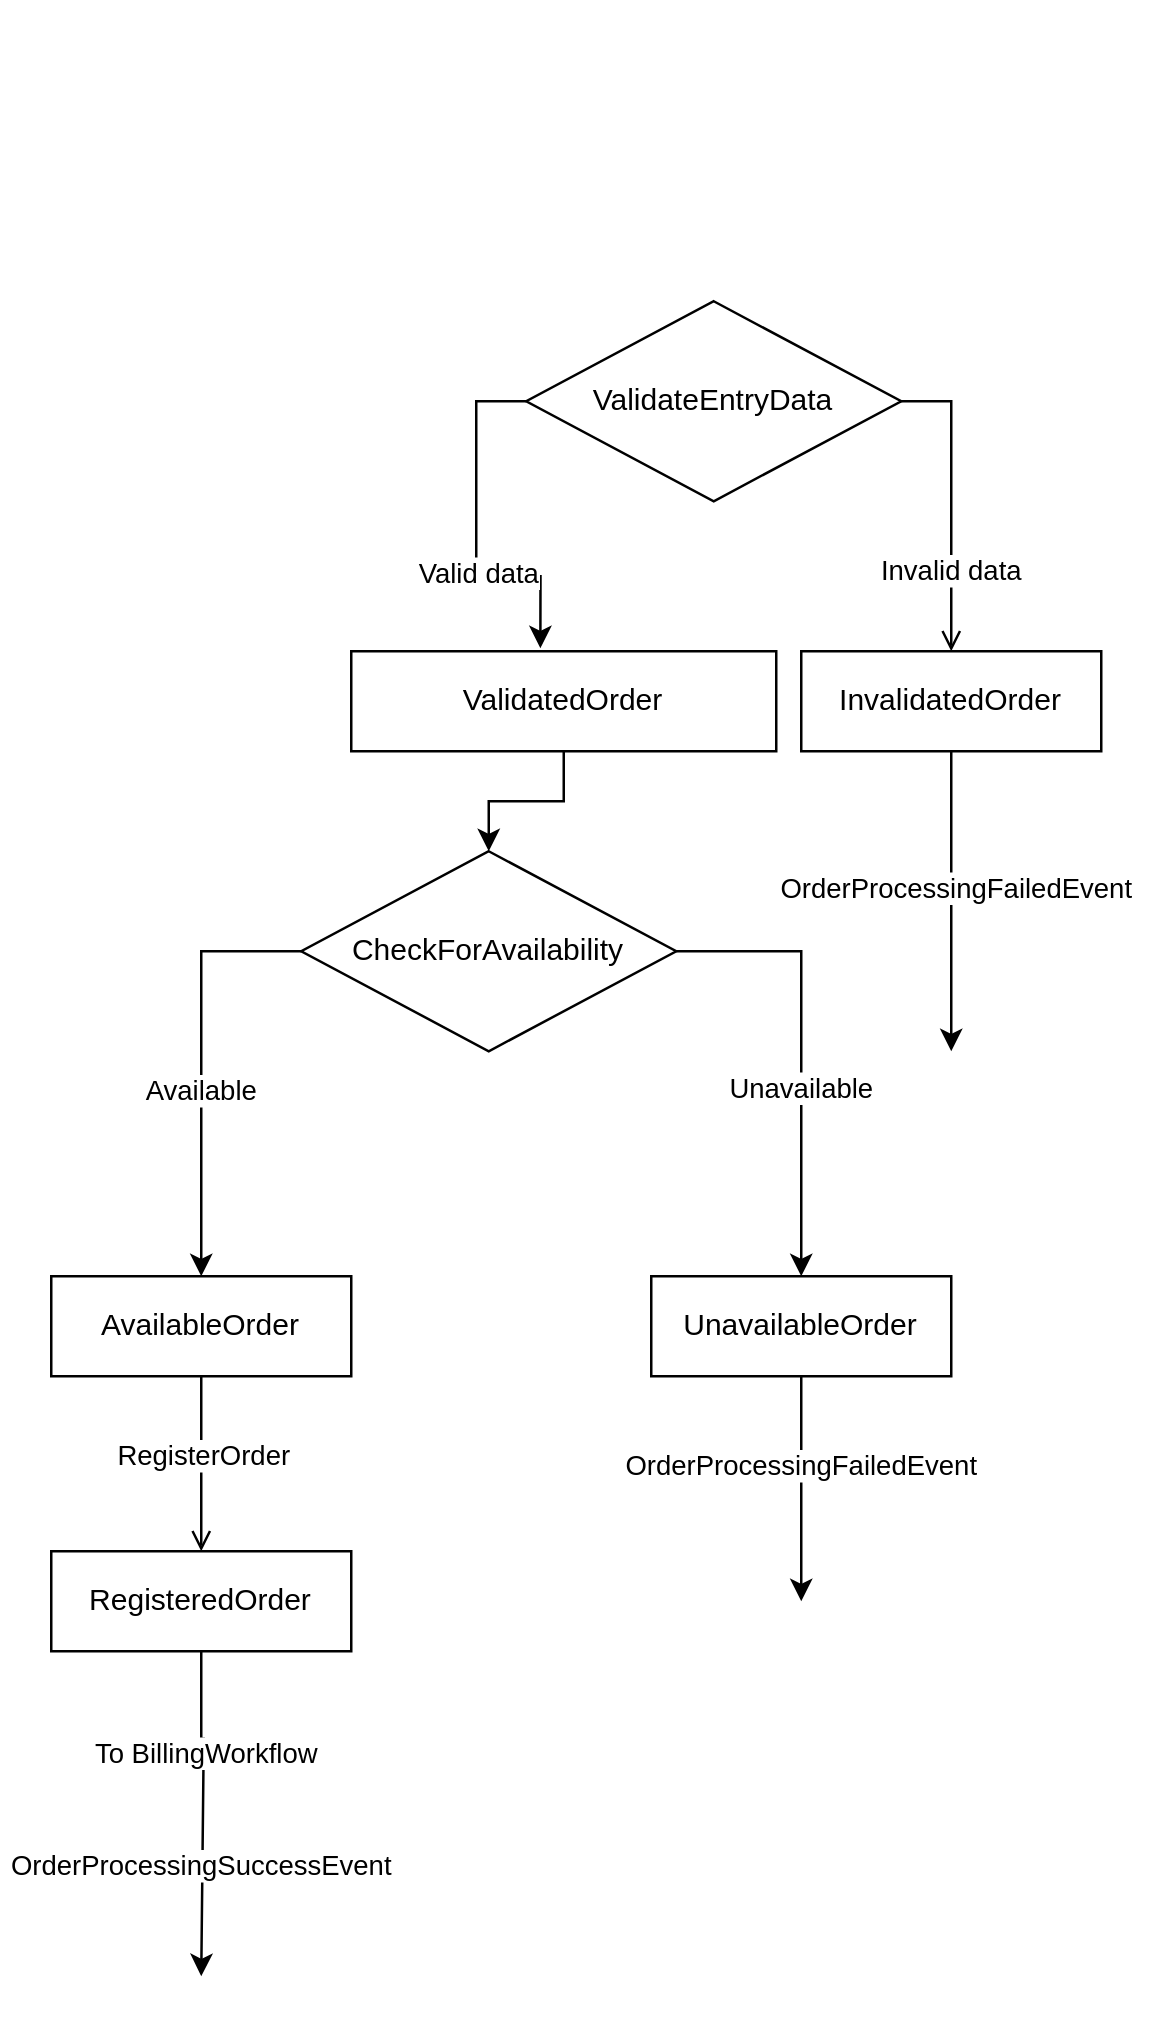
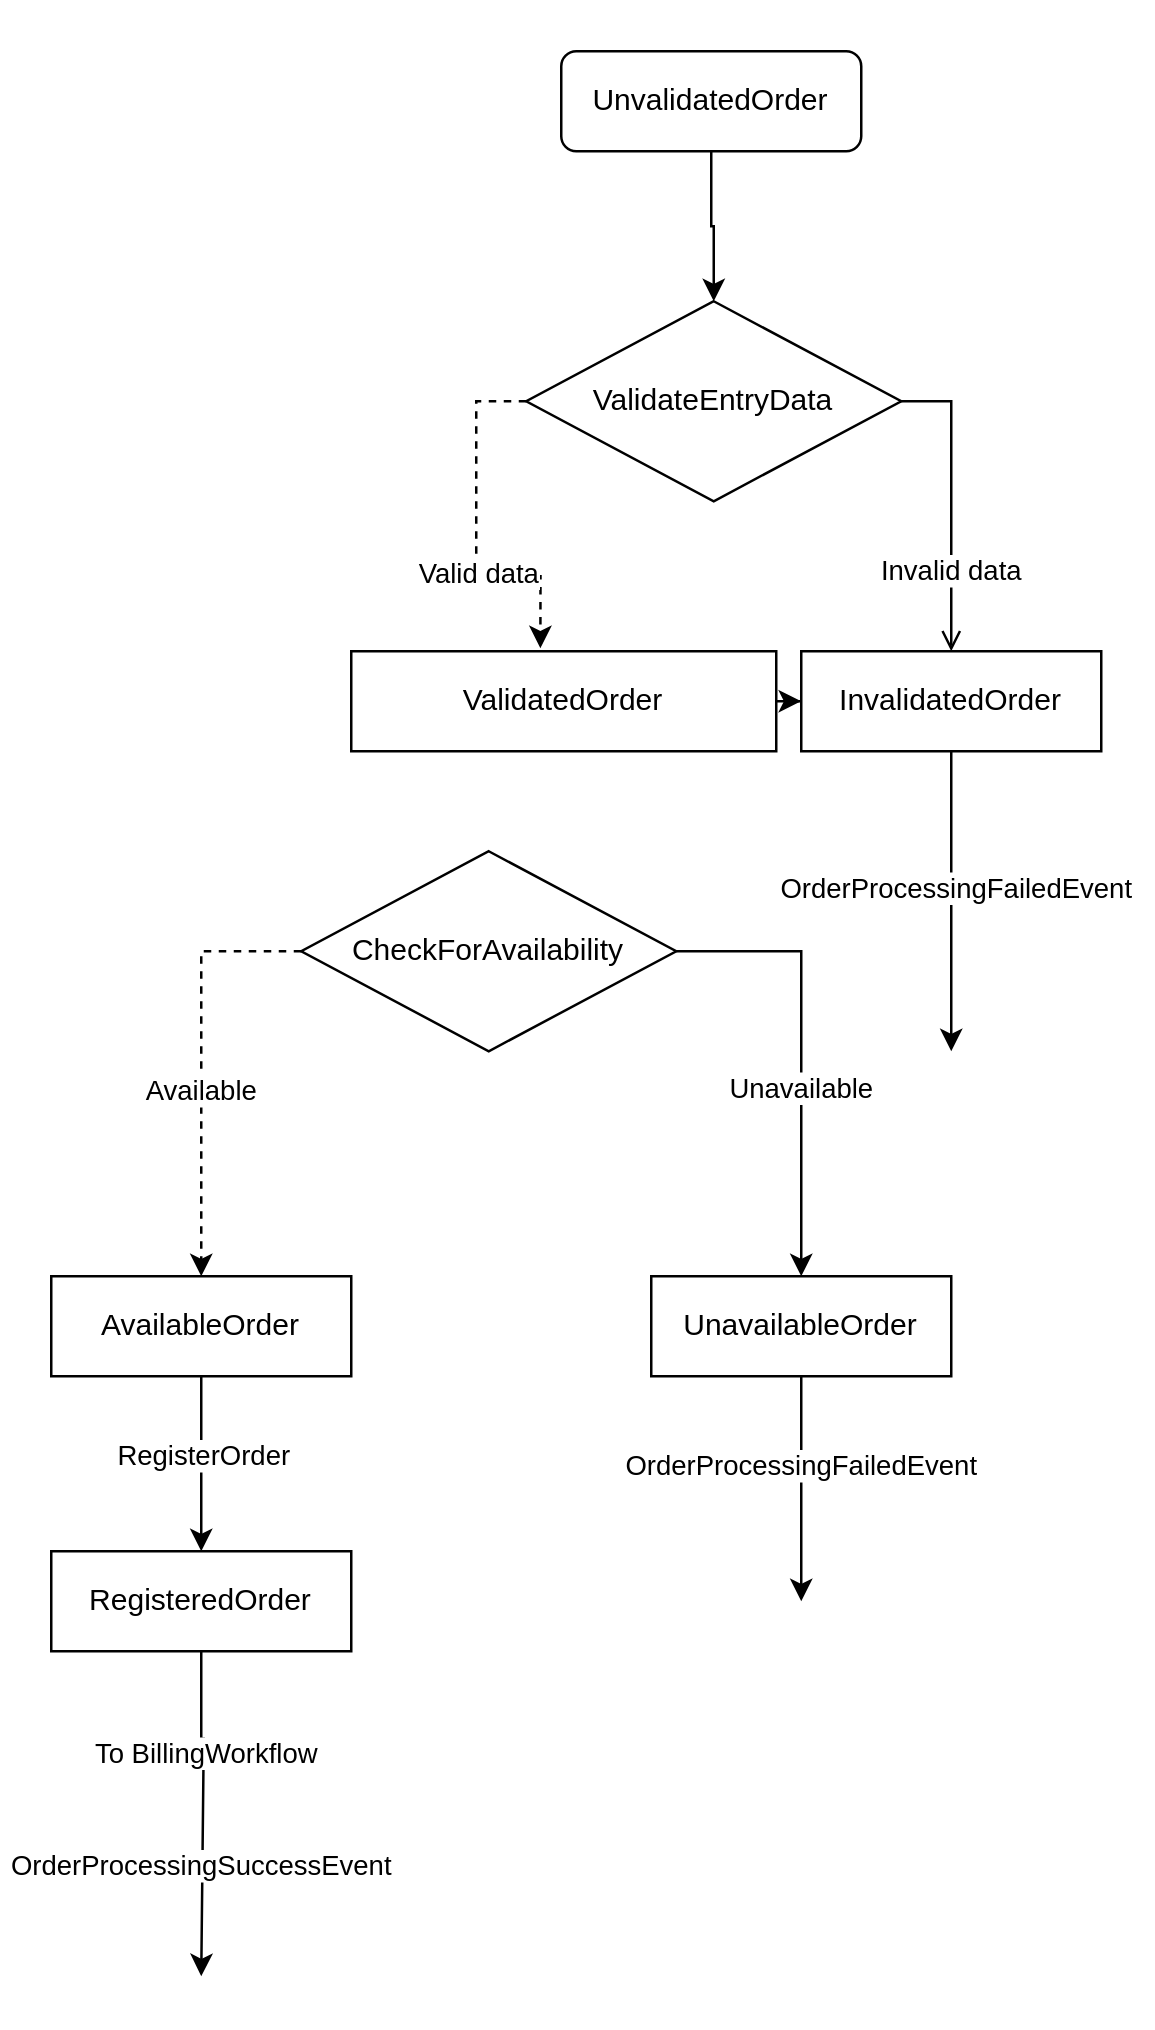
none -> (711, 101)
none -> (711, 219)
(476, 457) -> (476, 457)
(535, 801) -> (788, 701)
(201, 966) -> (201, 966)
(201, 1537) -> (201, 1533)
